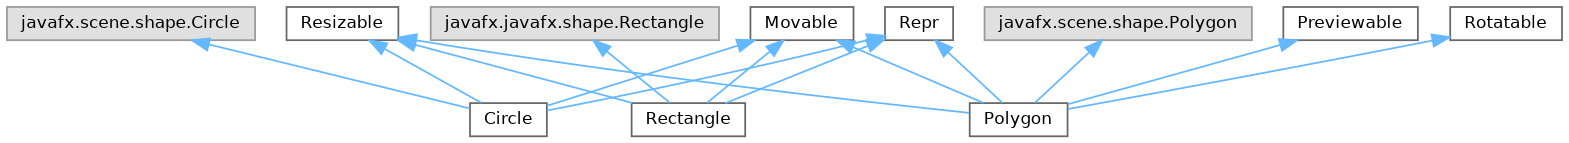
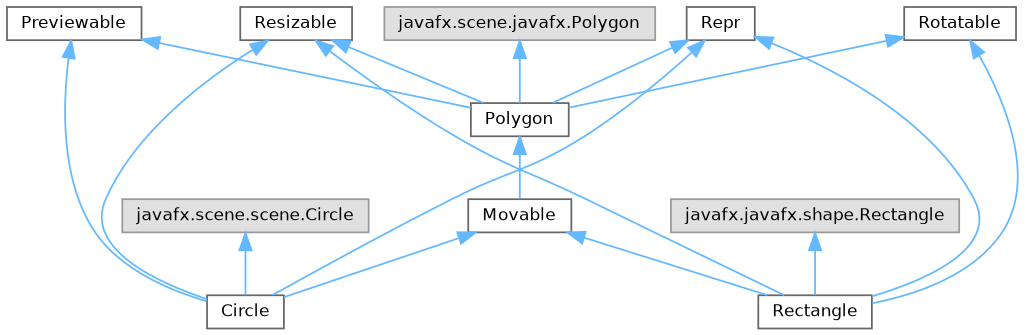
(131, 24) -> (245, 216)
(1118, 24) -> (520, 24)
(918, 75) -> (520, 181)
none -> (84, 212)
none -> (1010, 217)
